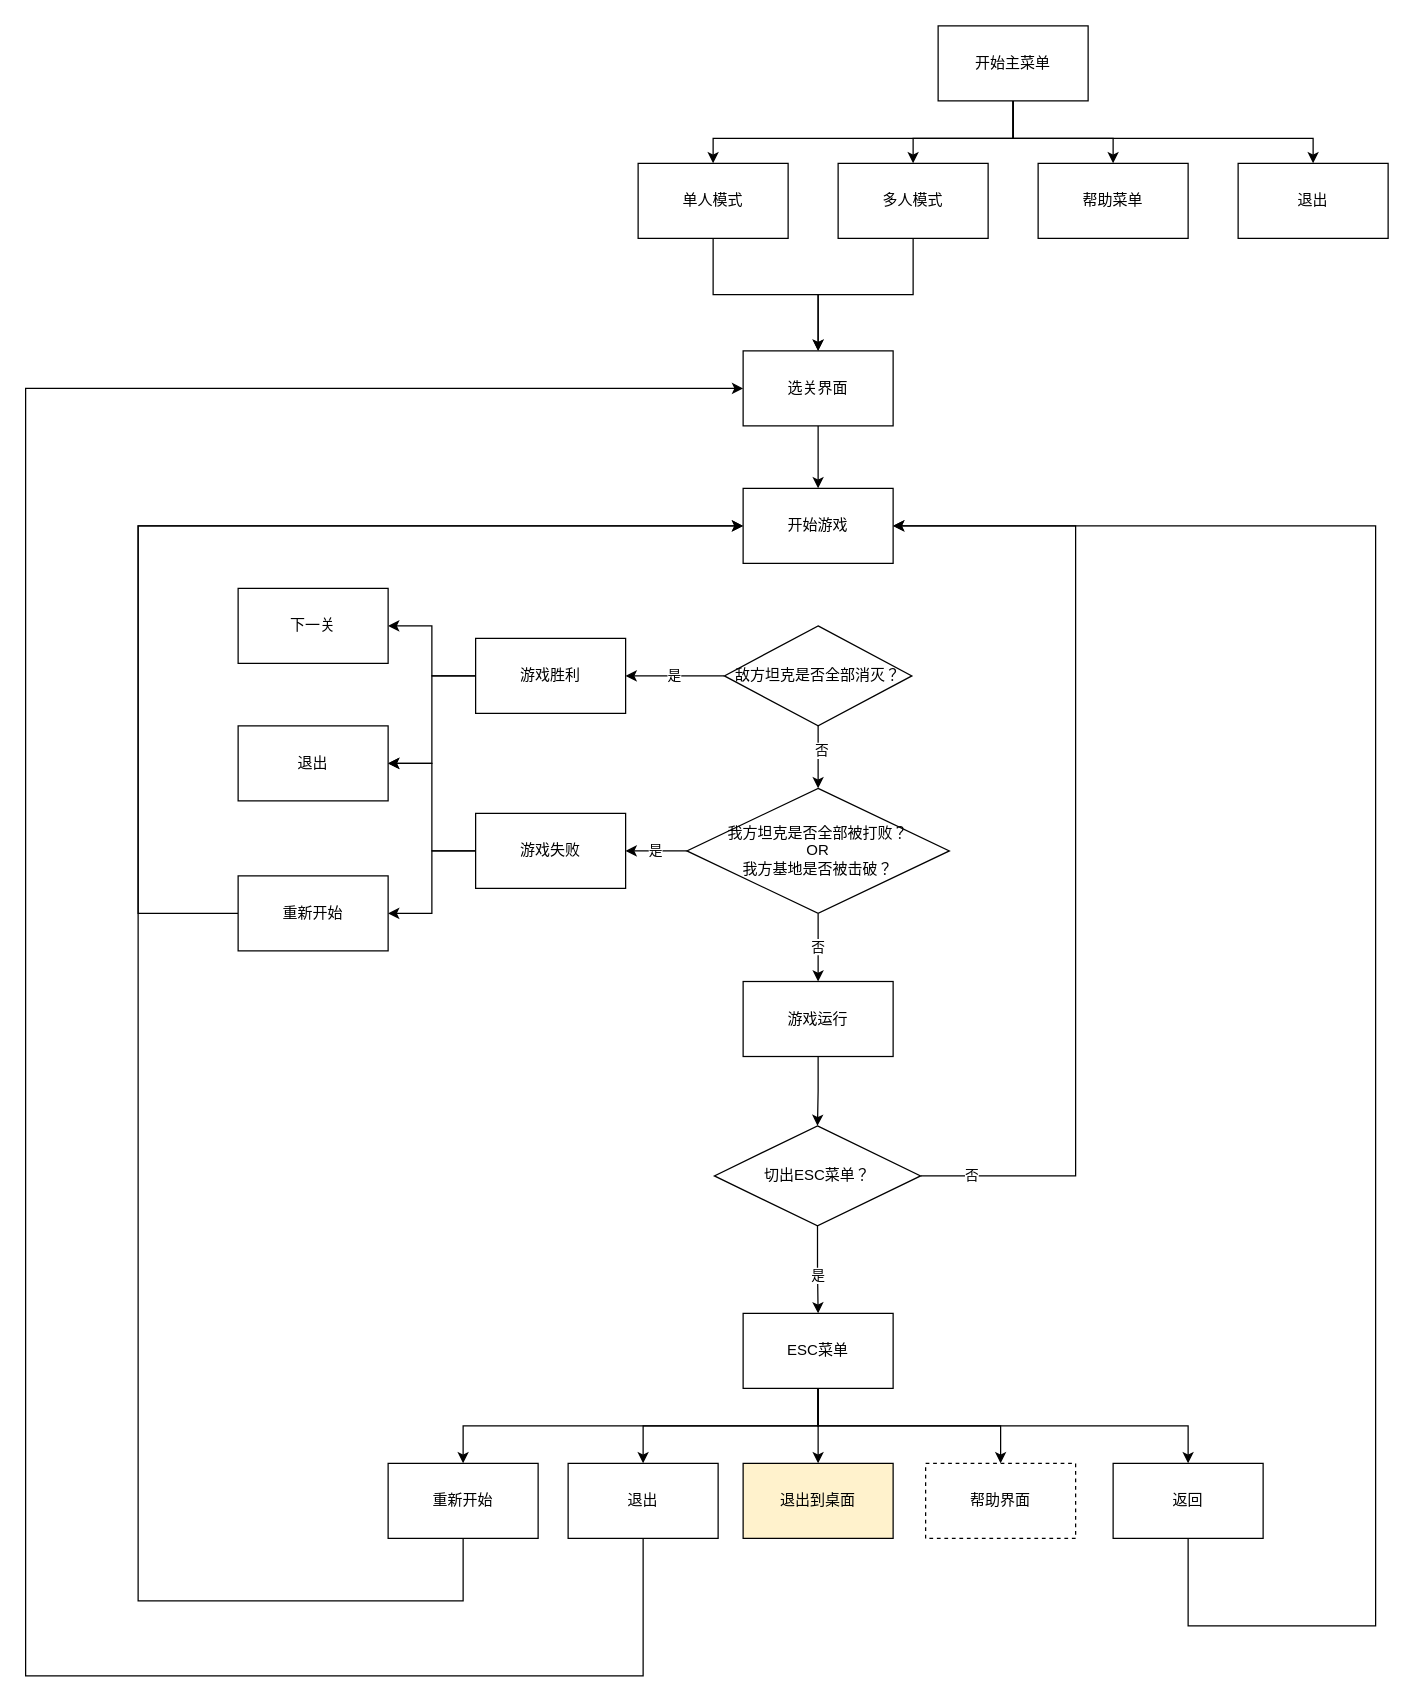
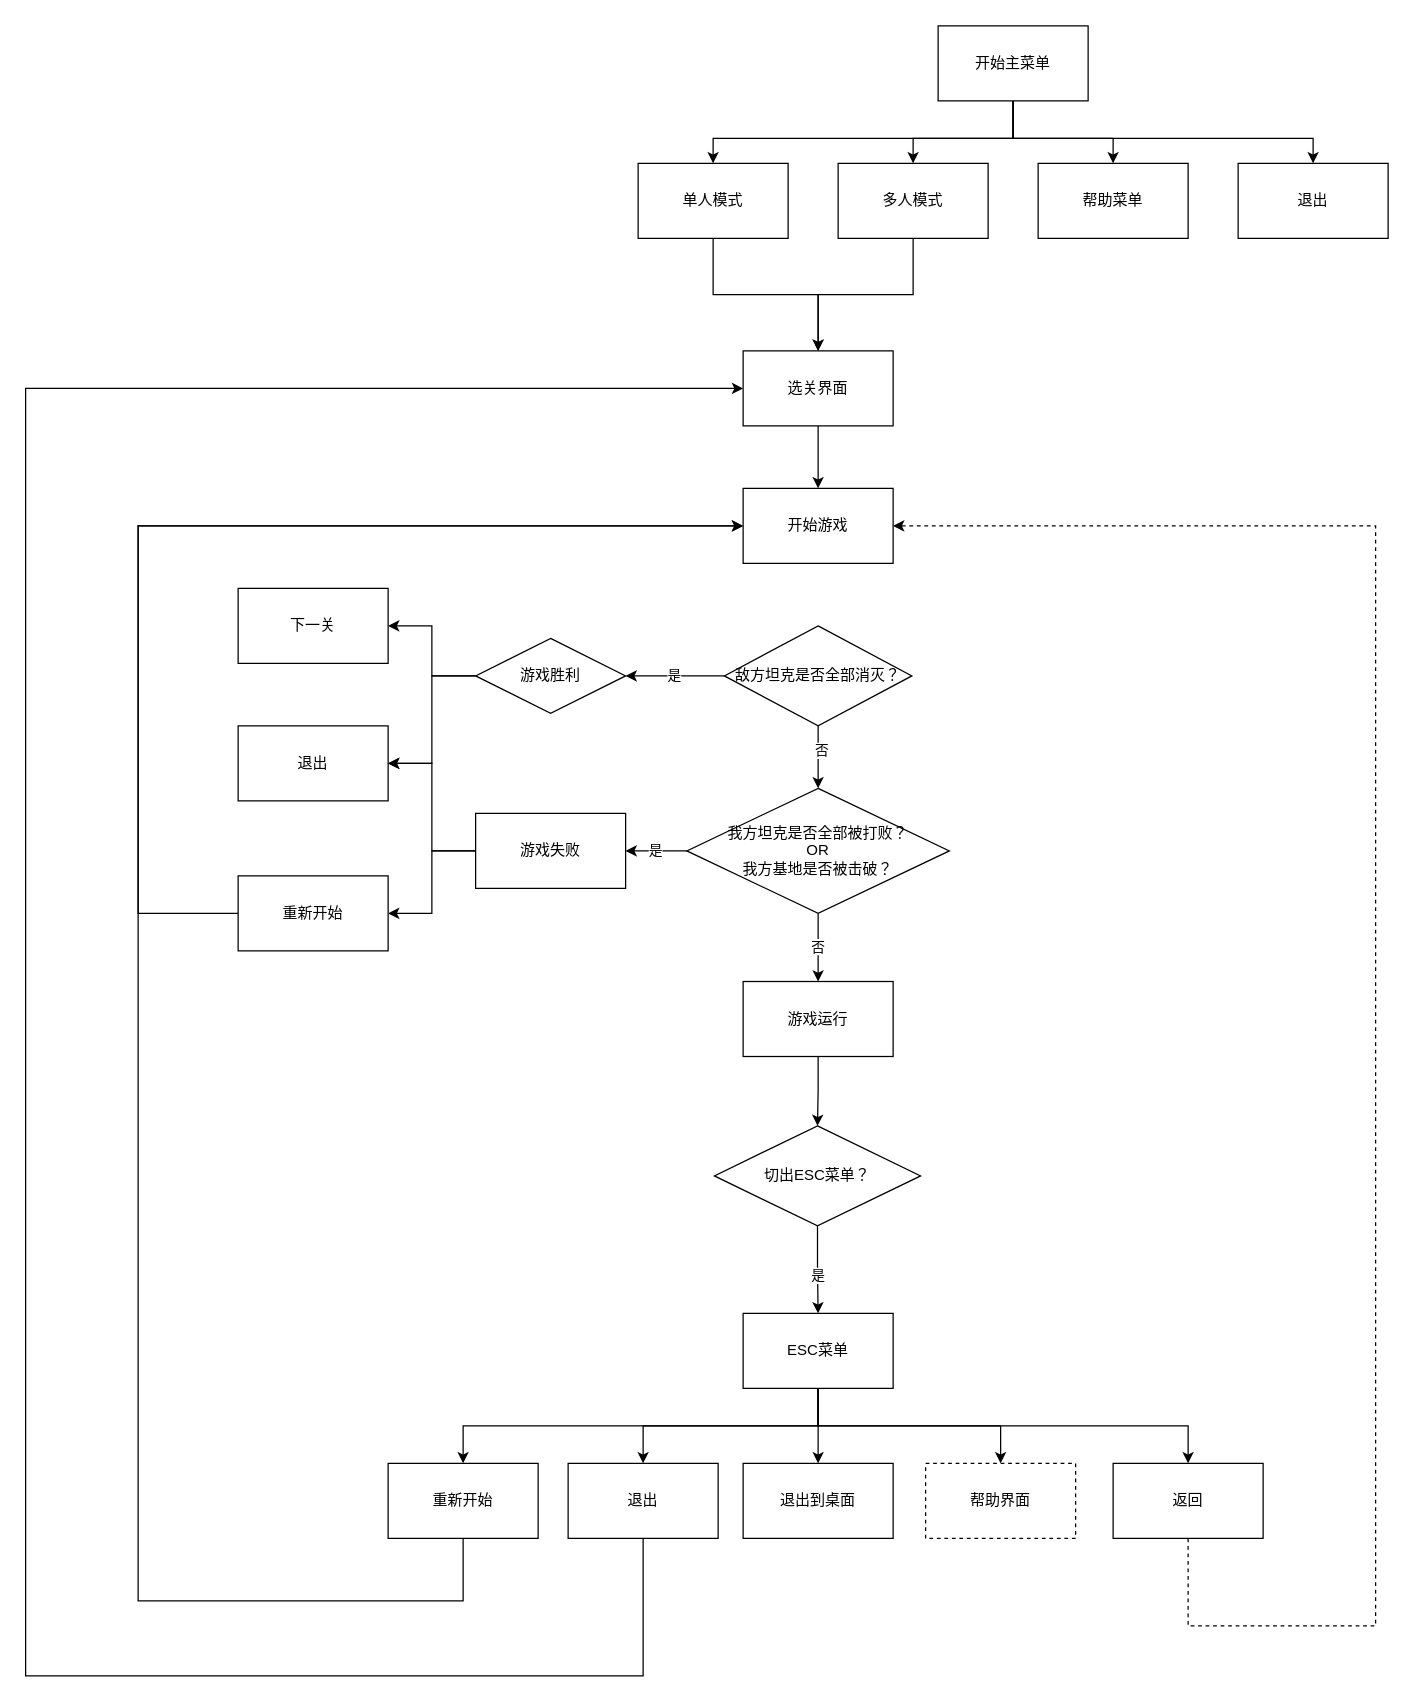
(551, 676) -> (551, 676)
(1076, 929) -> none
(1376, 1063) -> (1376, 1063)
(818, 1501) -> (818, 1501)
